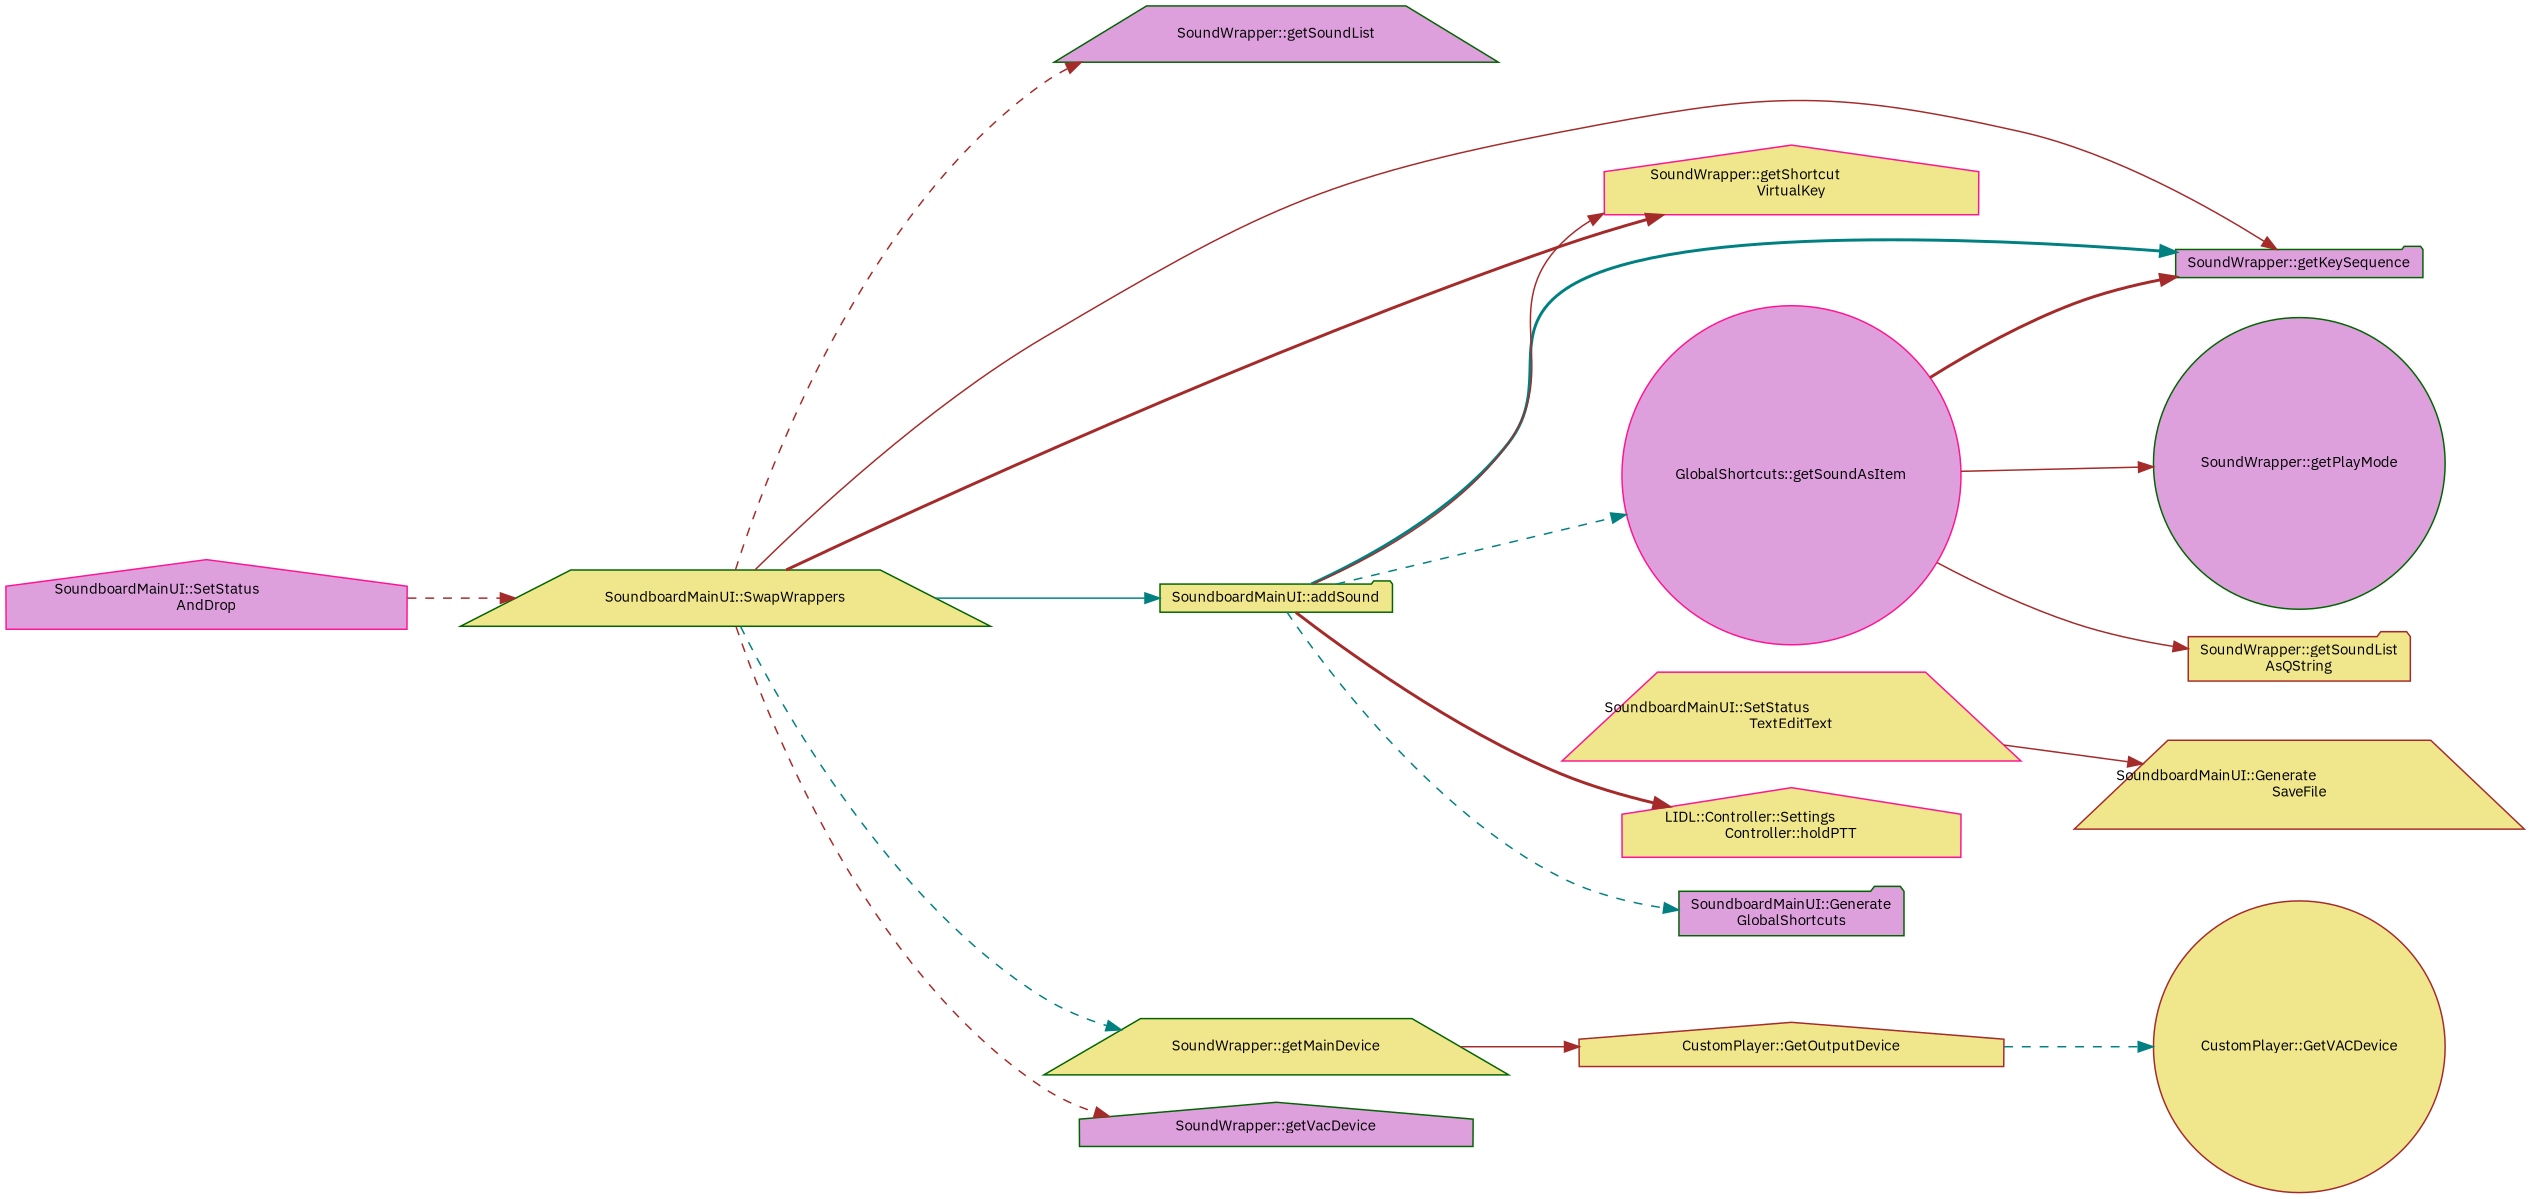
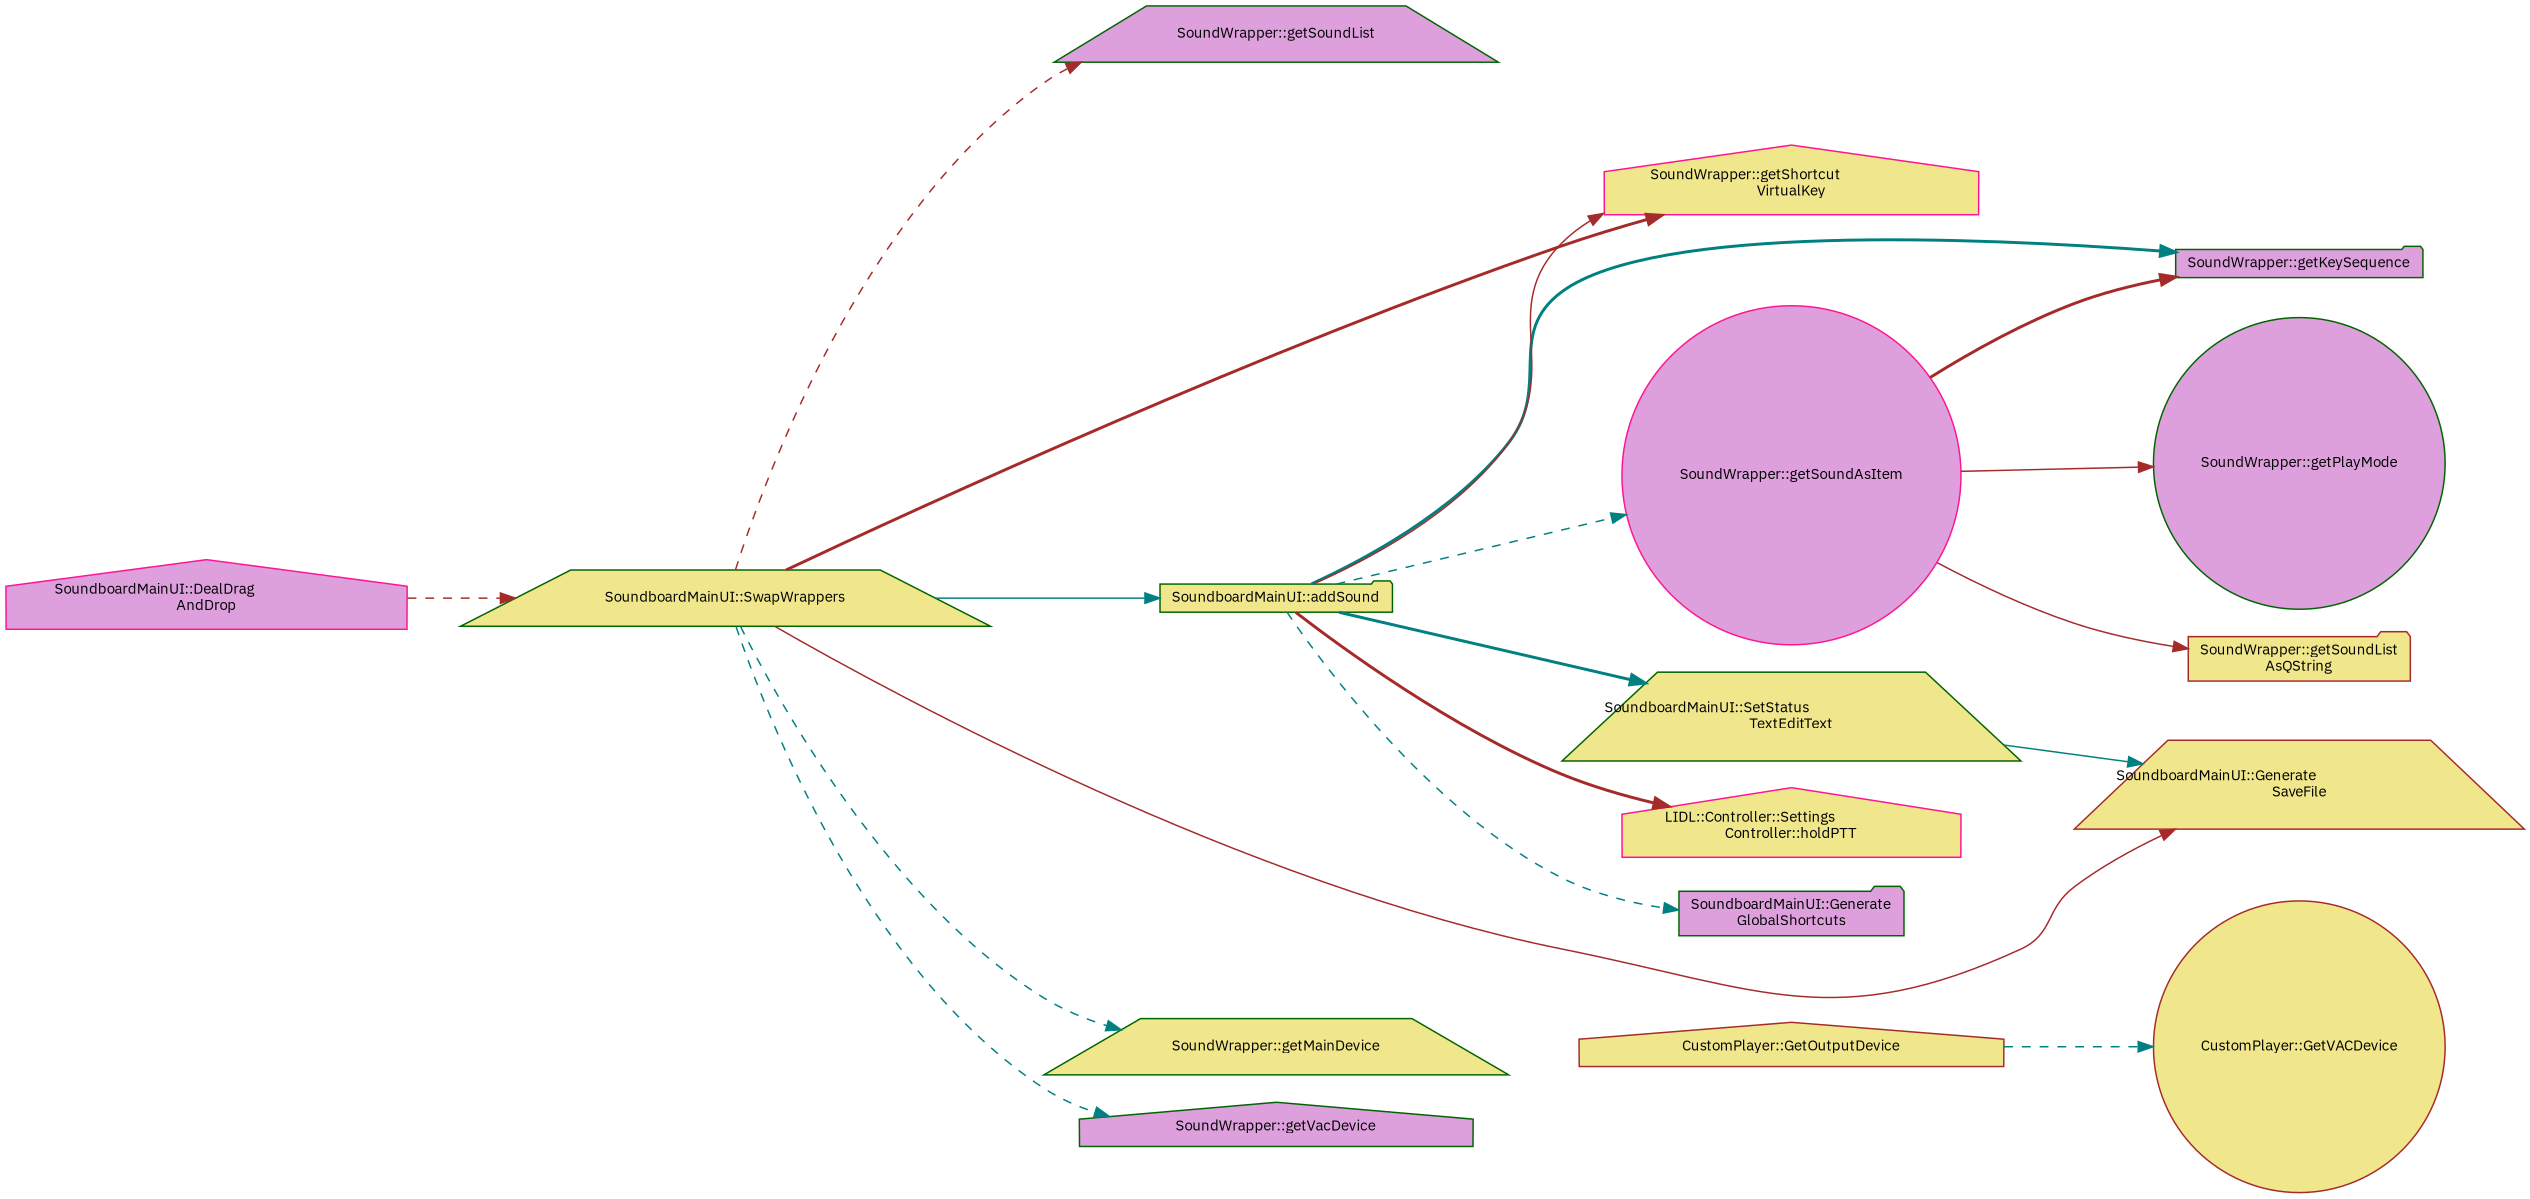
(1463, 152) -> (1466, 926)
(1791, 475) -> (1791, 475)
(207, 598) -> (207, 598)
none -> (1485, 646)
(1791, 717) -> (1791, 717)
(2066, 753) -> (2066, 753)
(871, 905) -> (871, 905)
(1512, 1047) -> none
